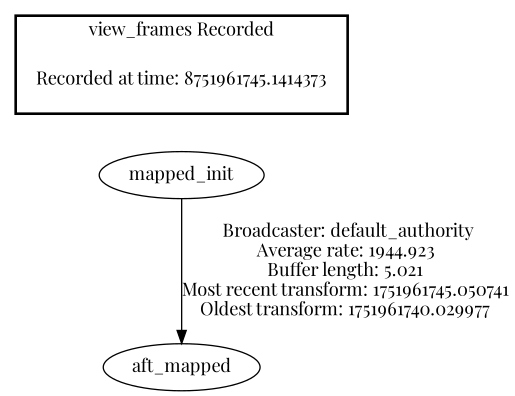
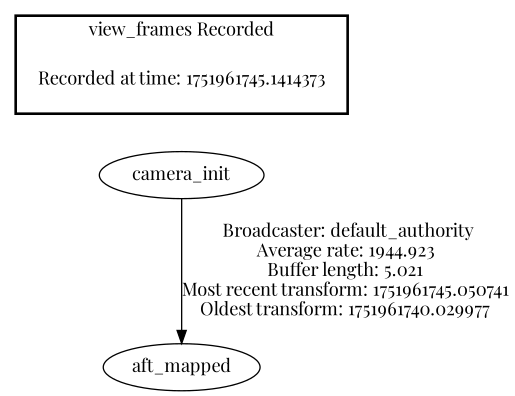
(182, 80) -> (182, 80)
(182, 175) -> (182, 175)
